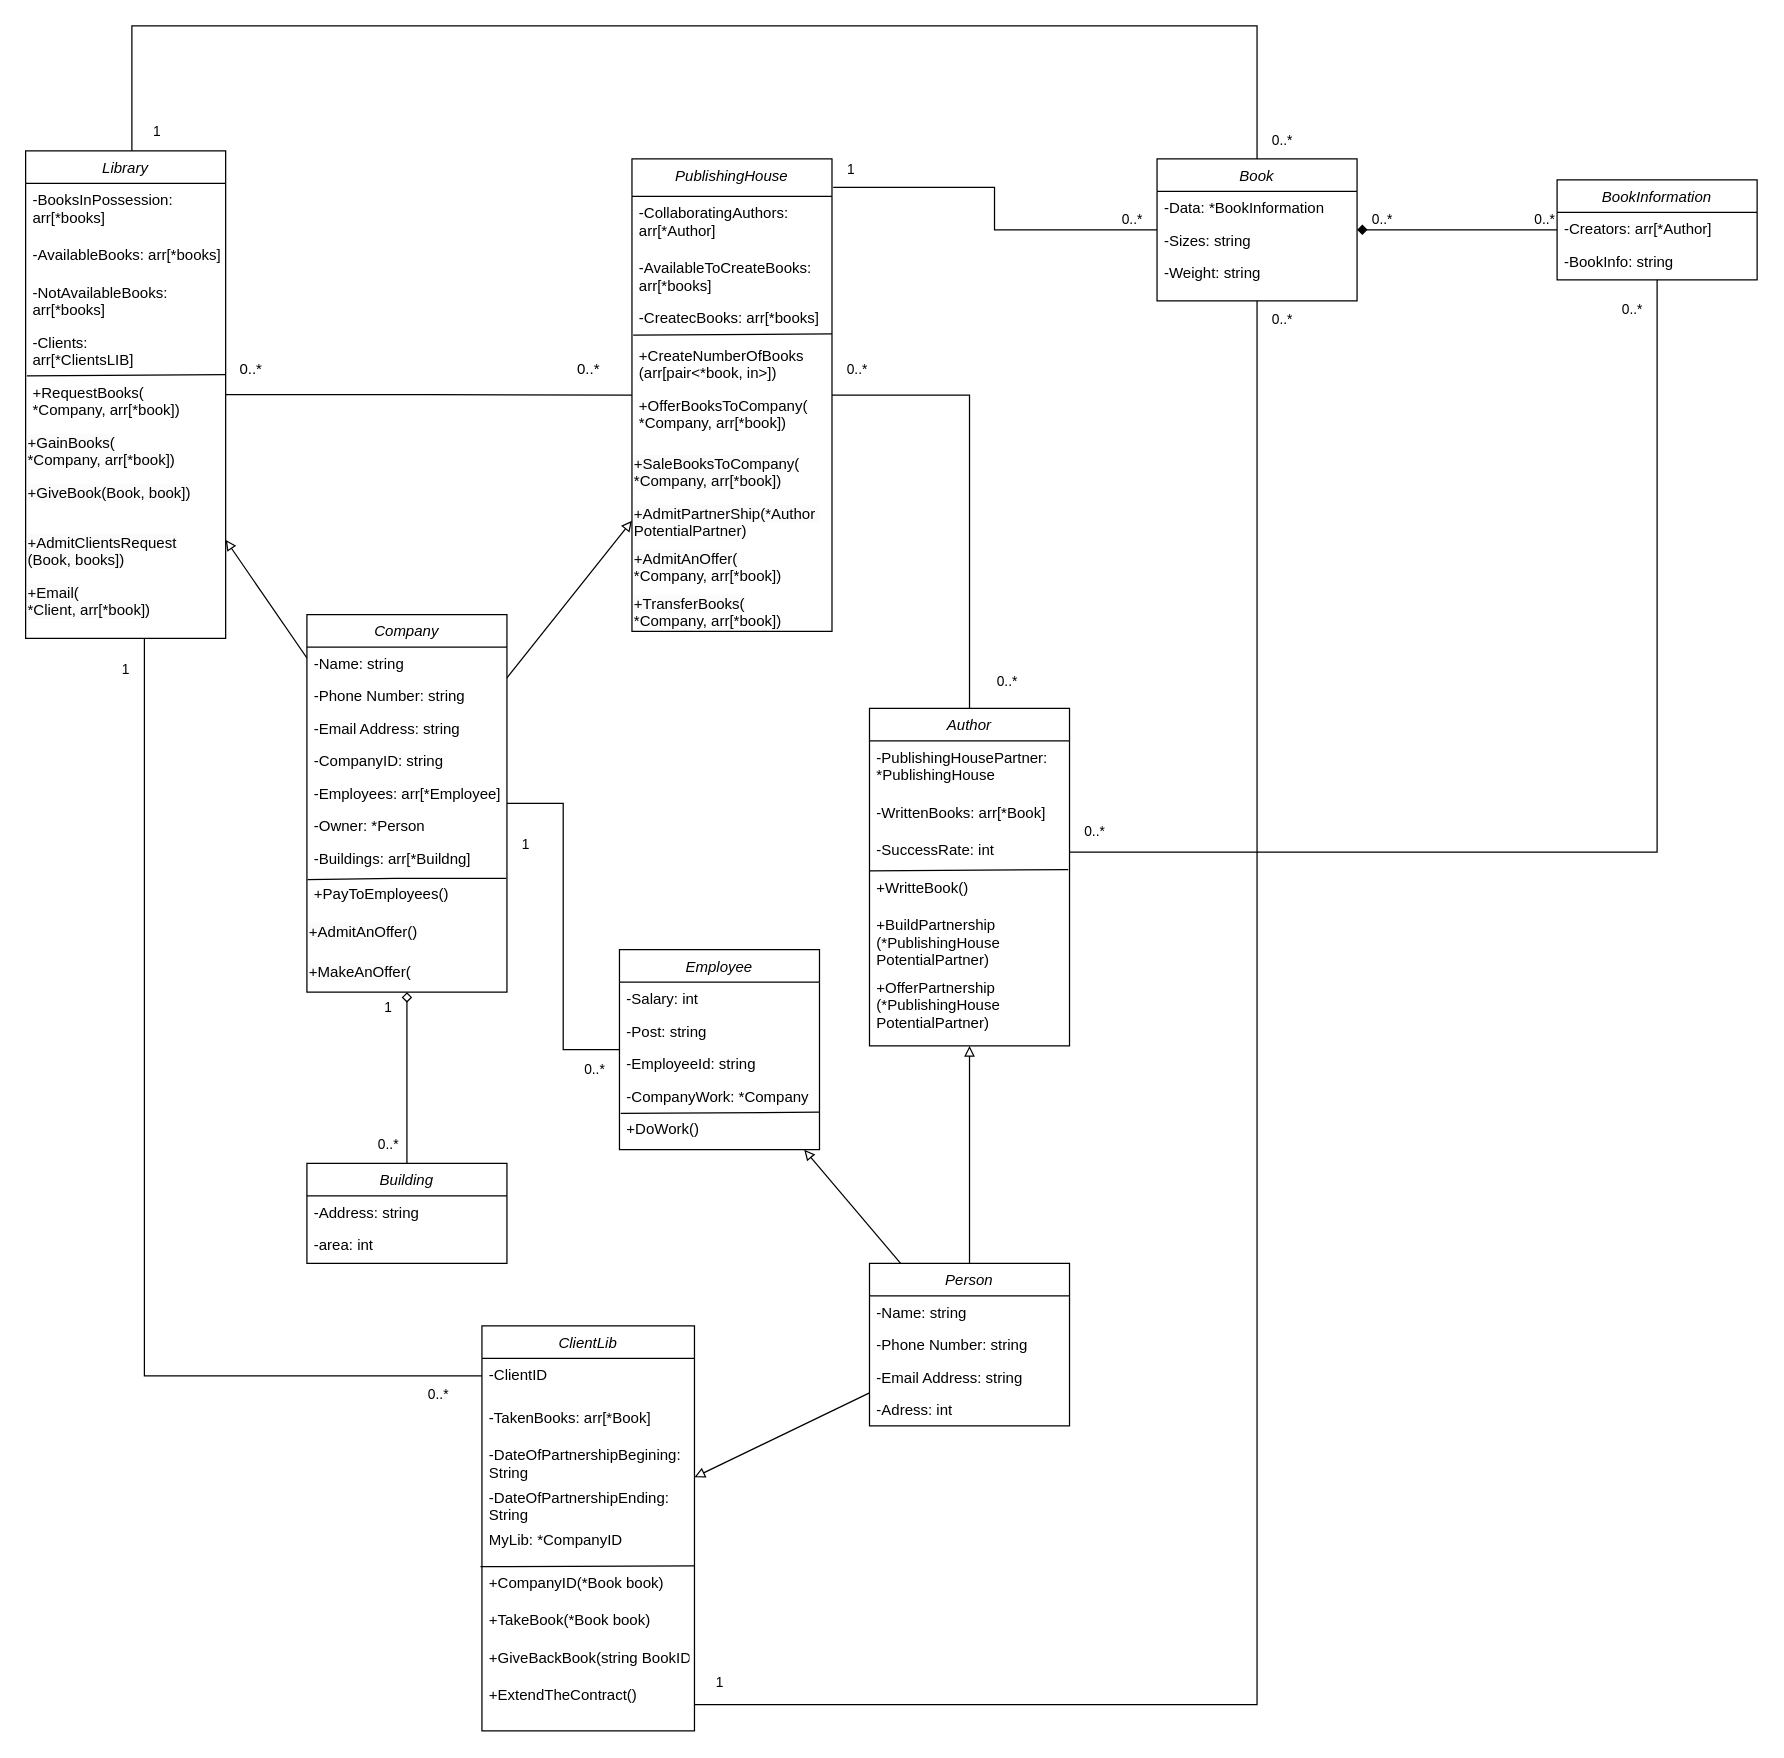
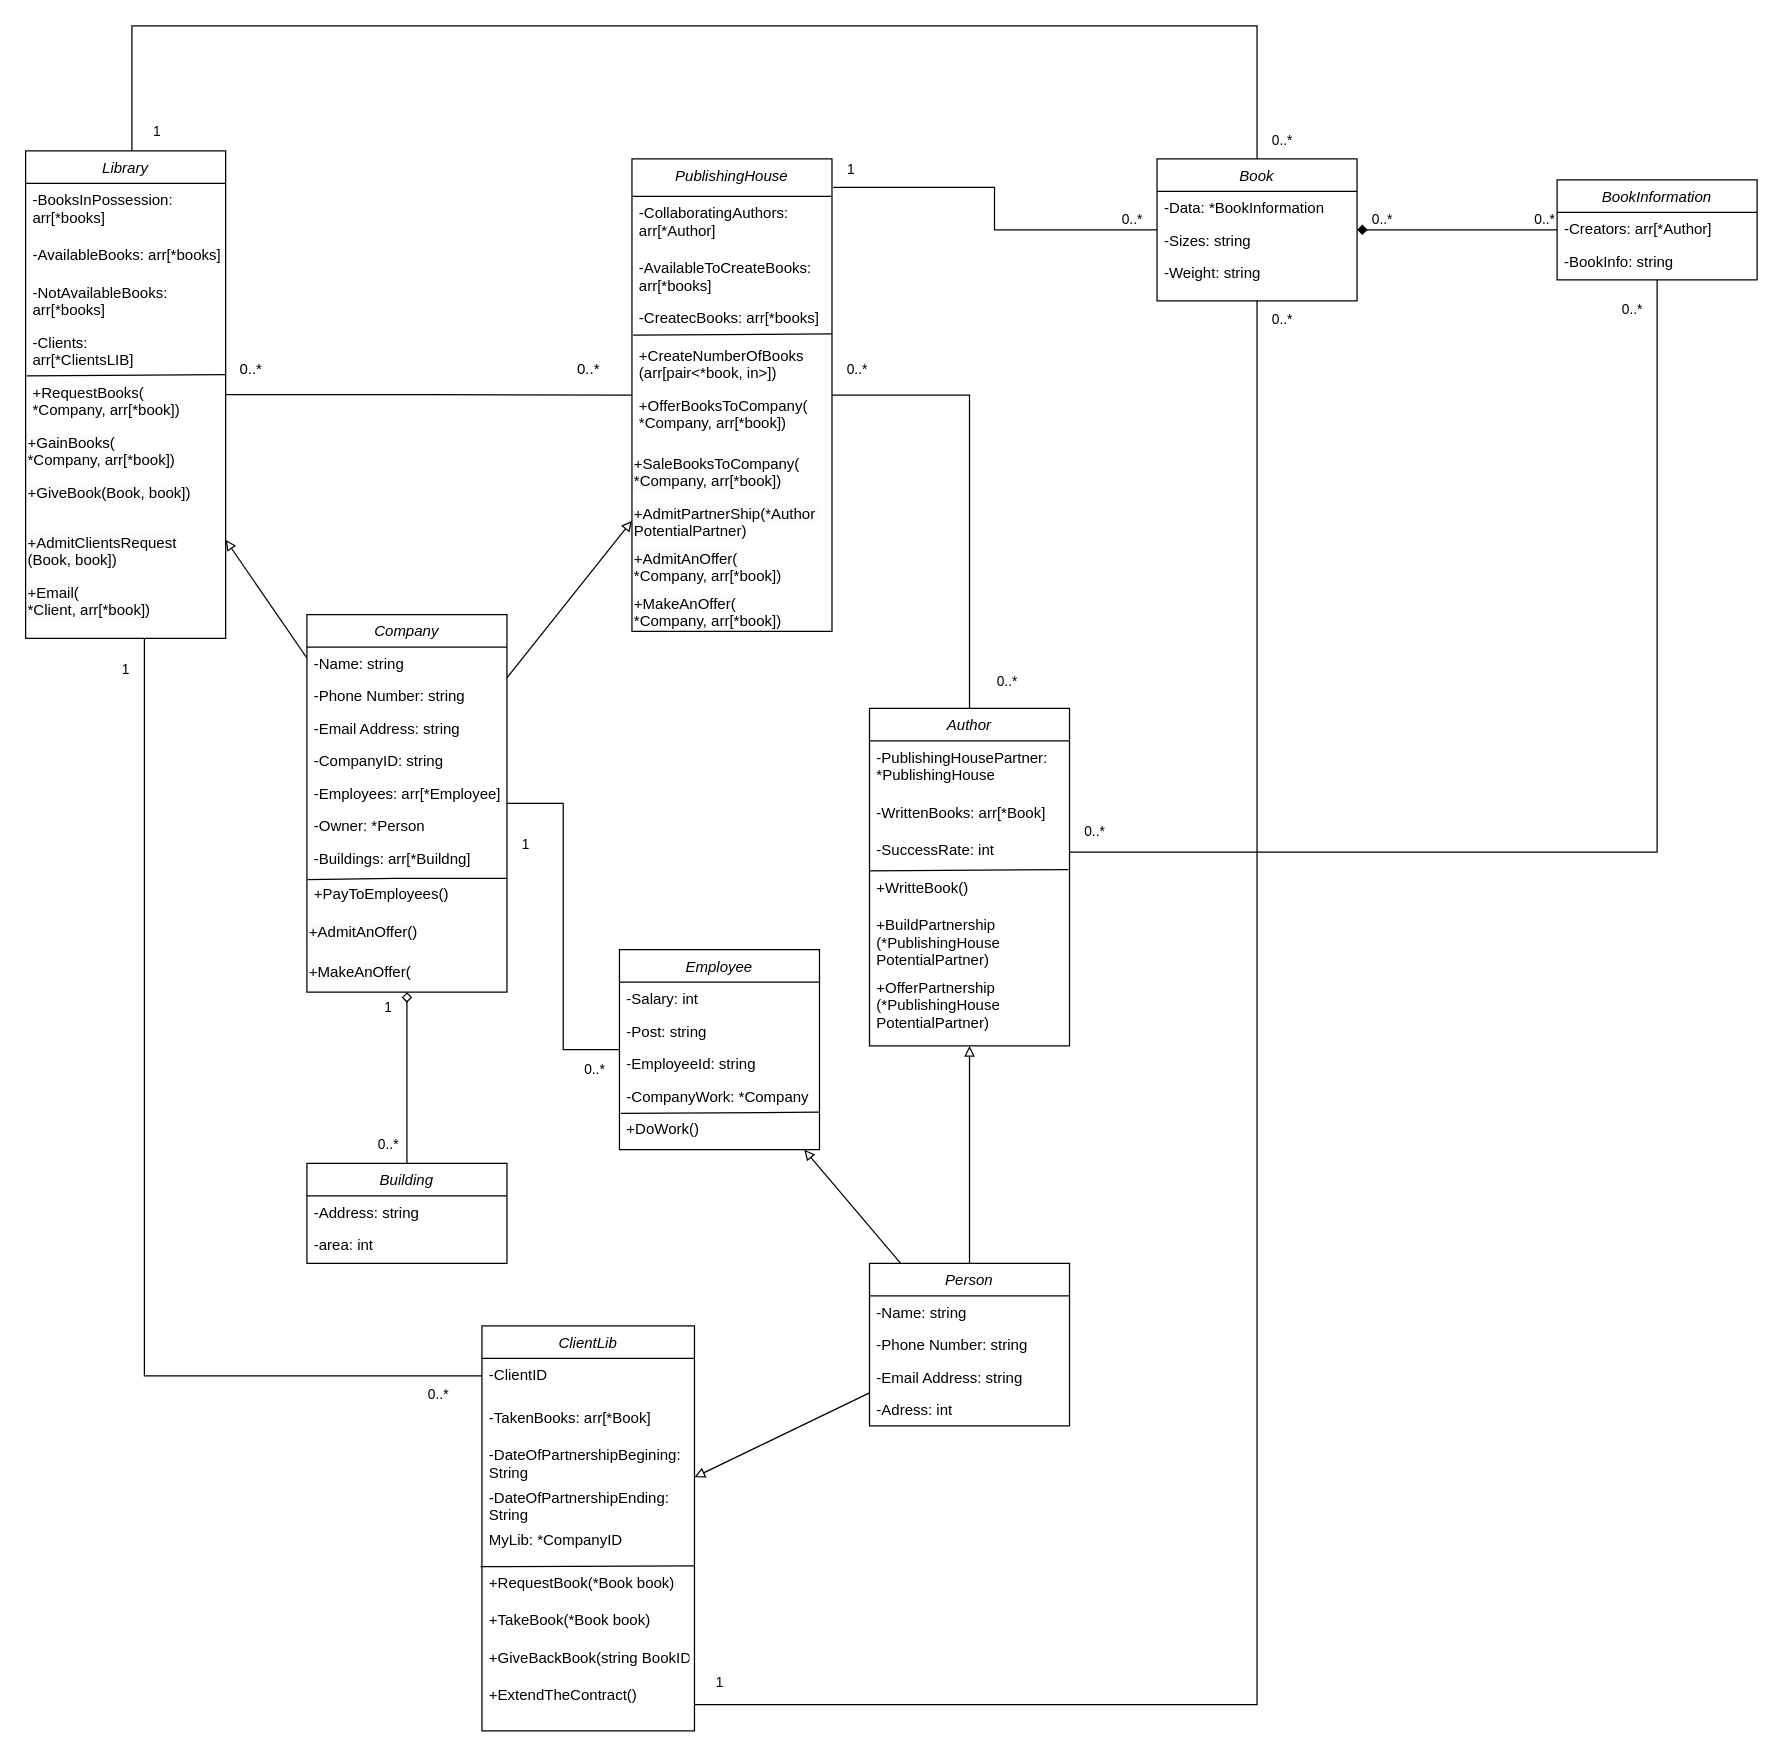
(106, 552) -> (106, 552)
(719, 614) -> (719, 614)
(579, 1583) -> (588, 1583)
